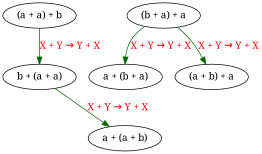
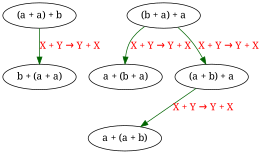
(79, 105) -> (171, 106)
